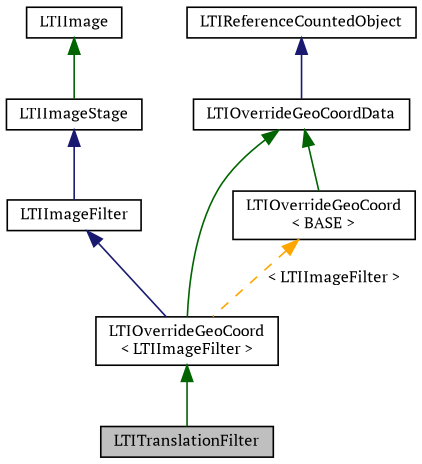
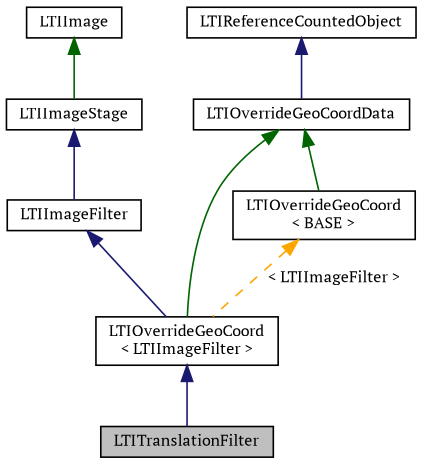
(187, 404) -> (187, 404)
